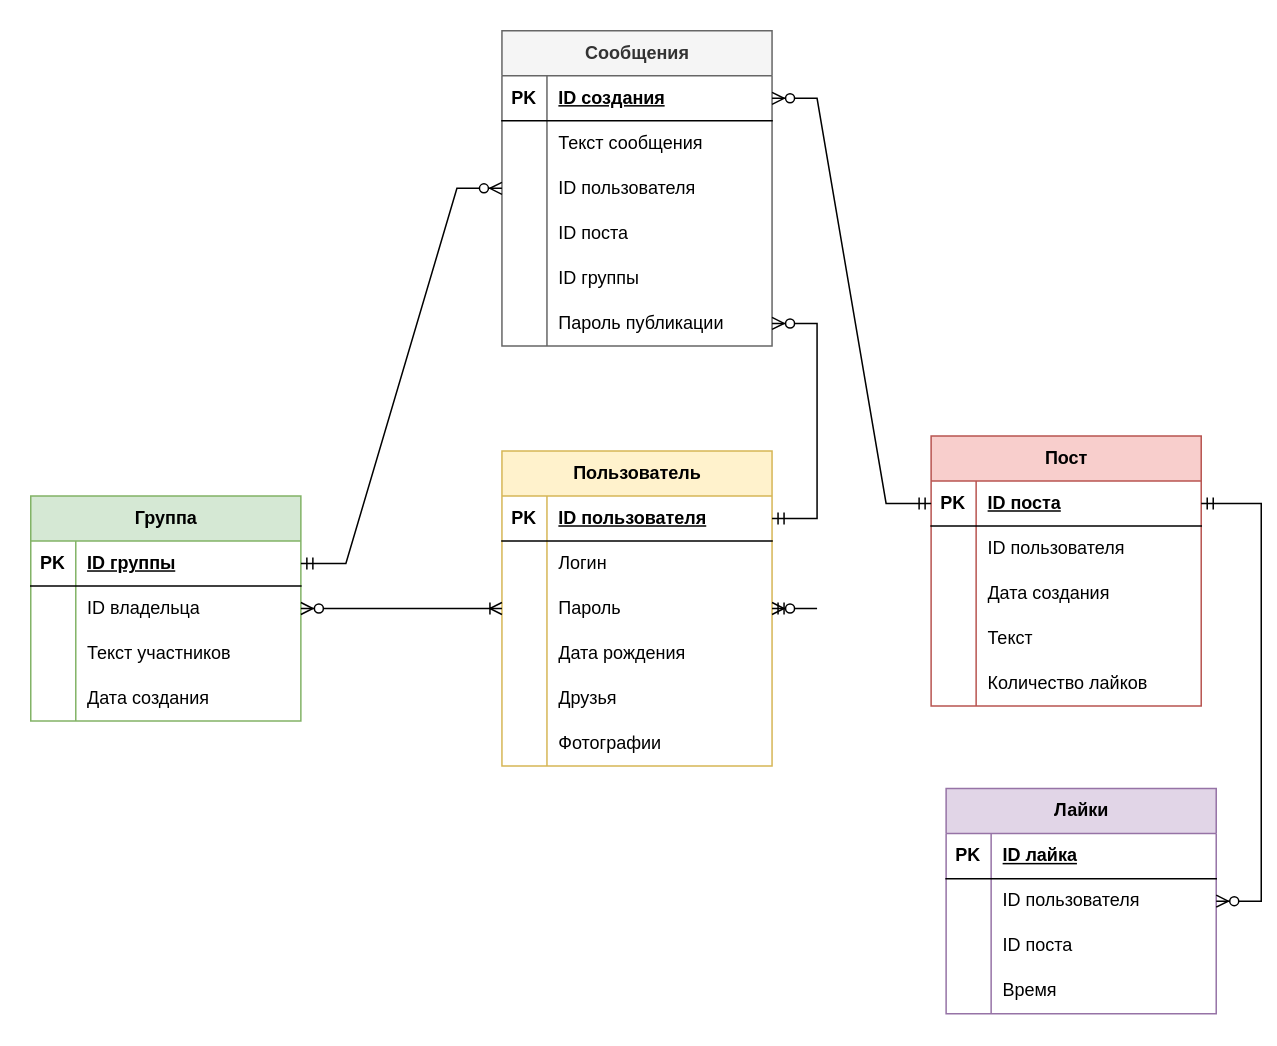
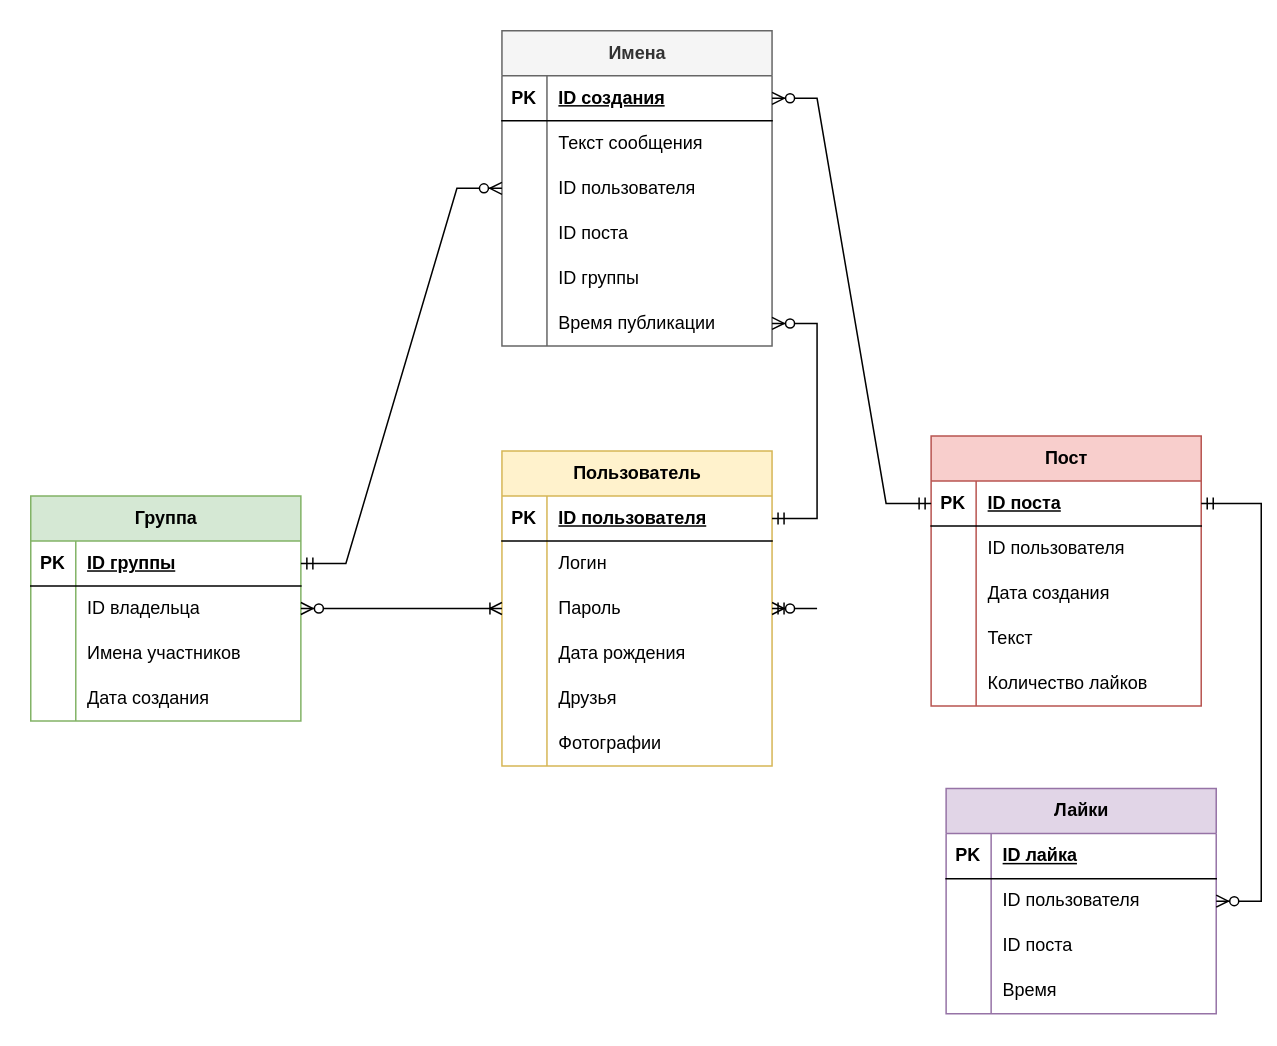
(638, 53) -> (638, 53)
(642, 323) -> (637, 323)
(166, 653) -> (166, 653)
